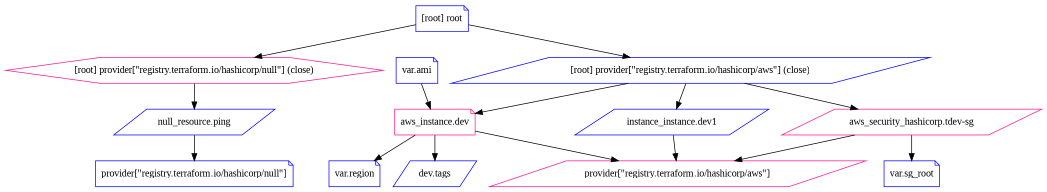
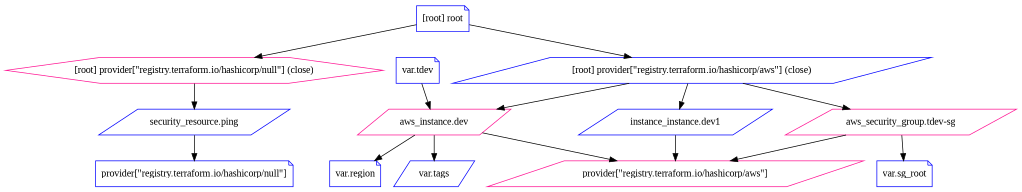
(417, 70) -> (418, 70)
(194, 122) -> (194, 122)
(435, 122) -> (434, 122)
(912, 122) -> (901, 122)
(435, 174) -> (434, 174)
